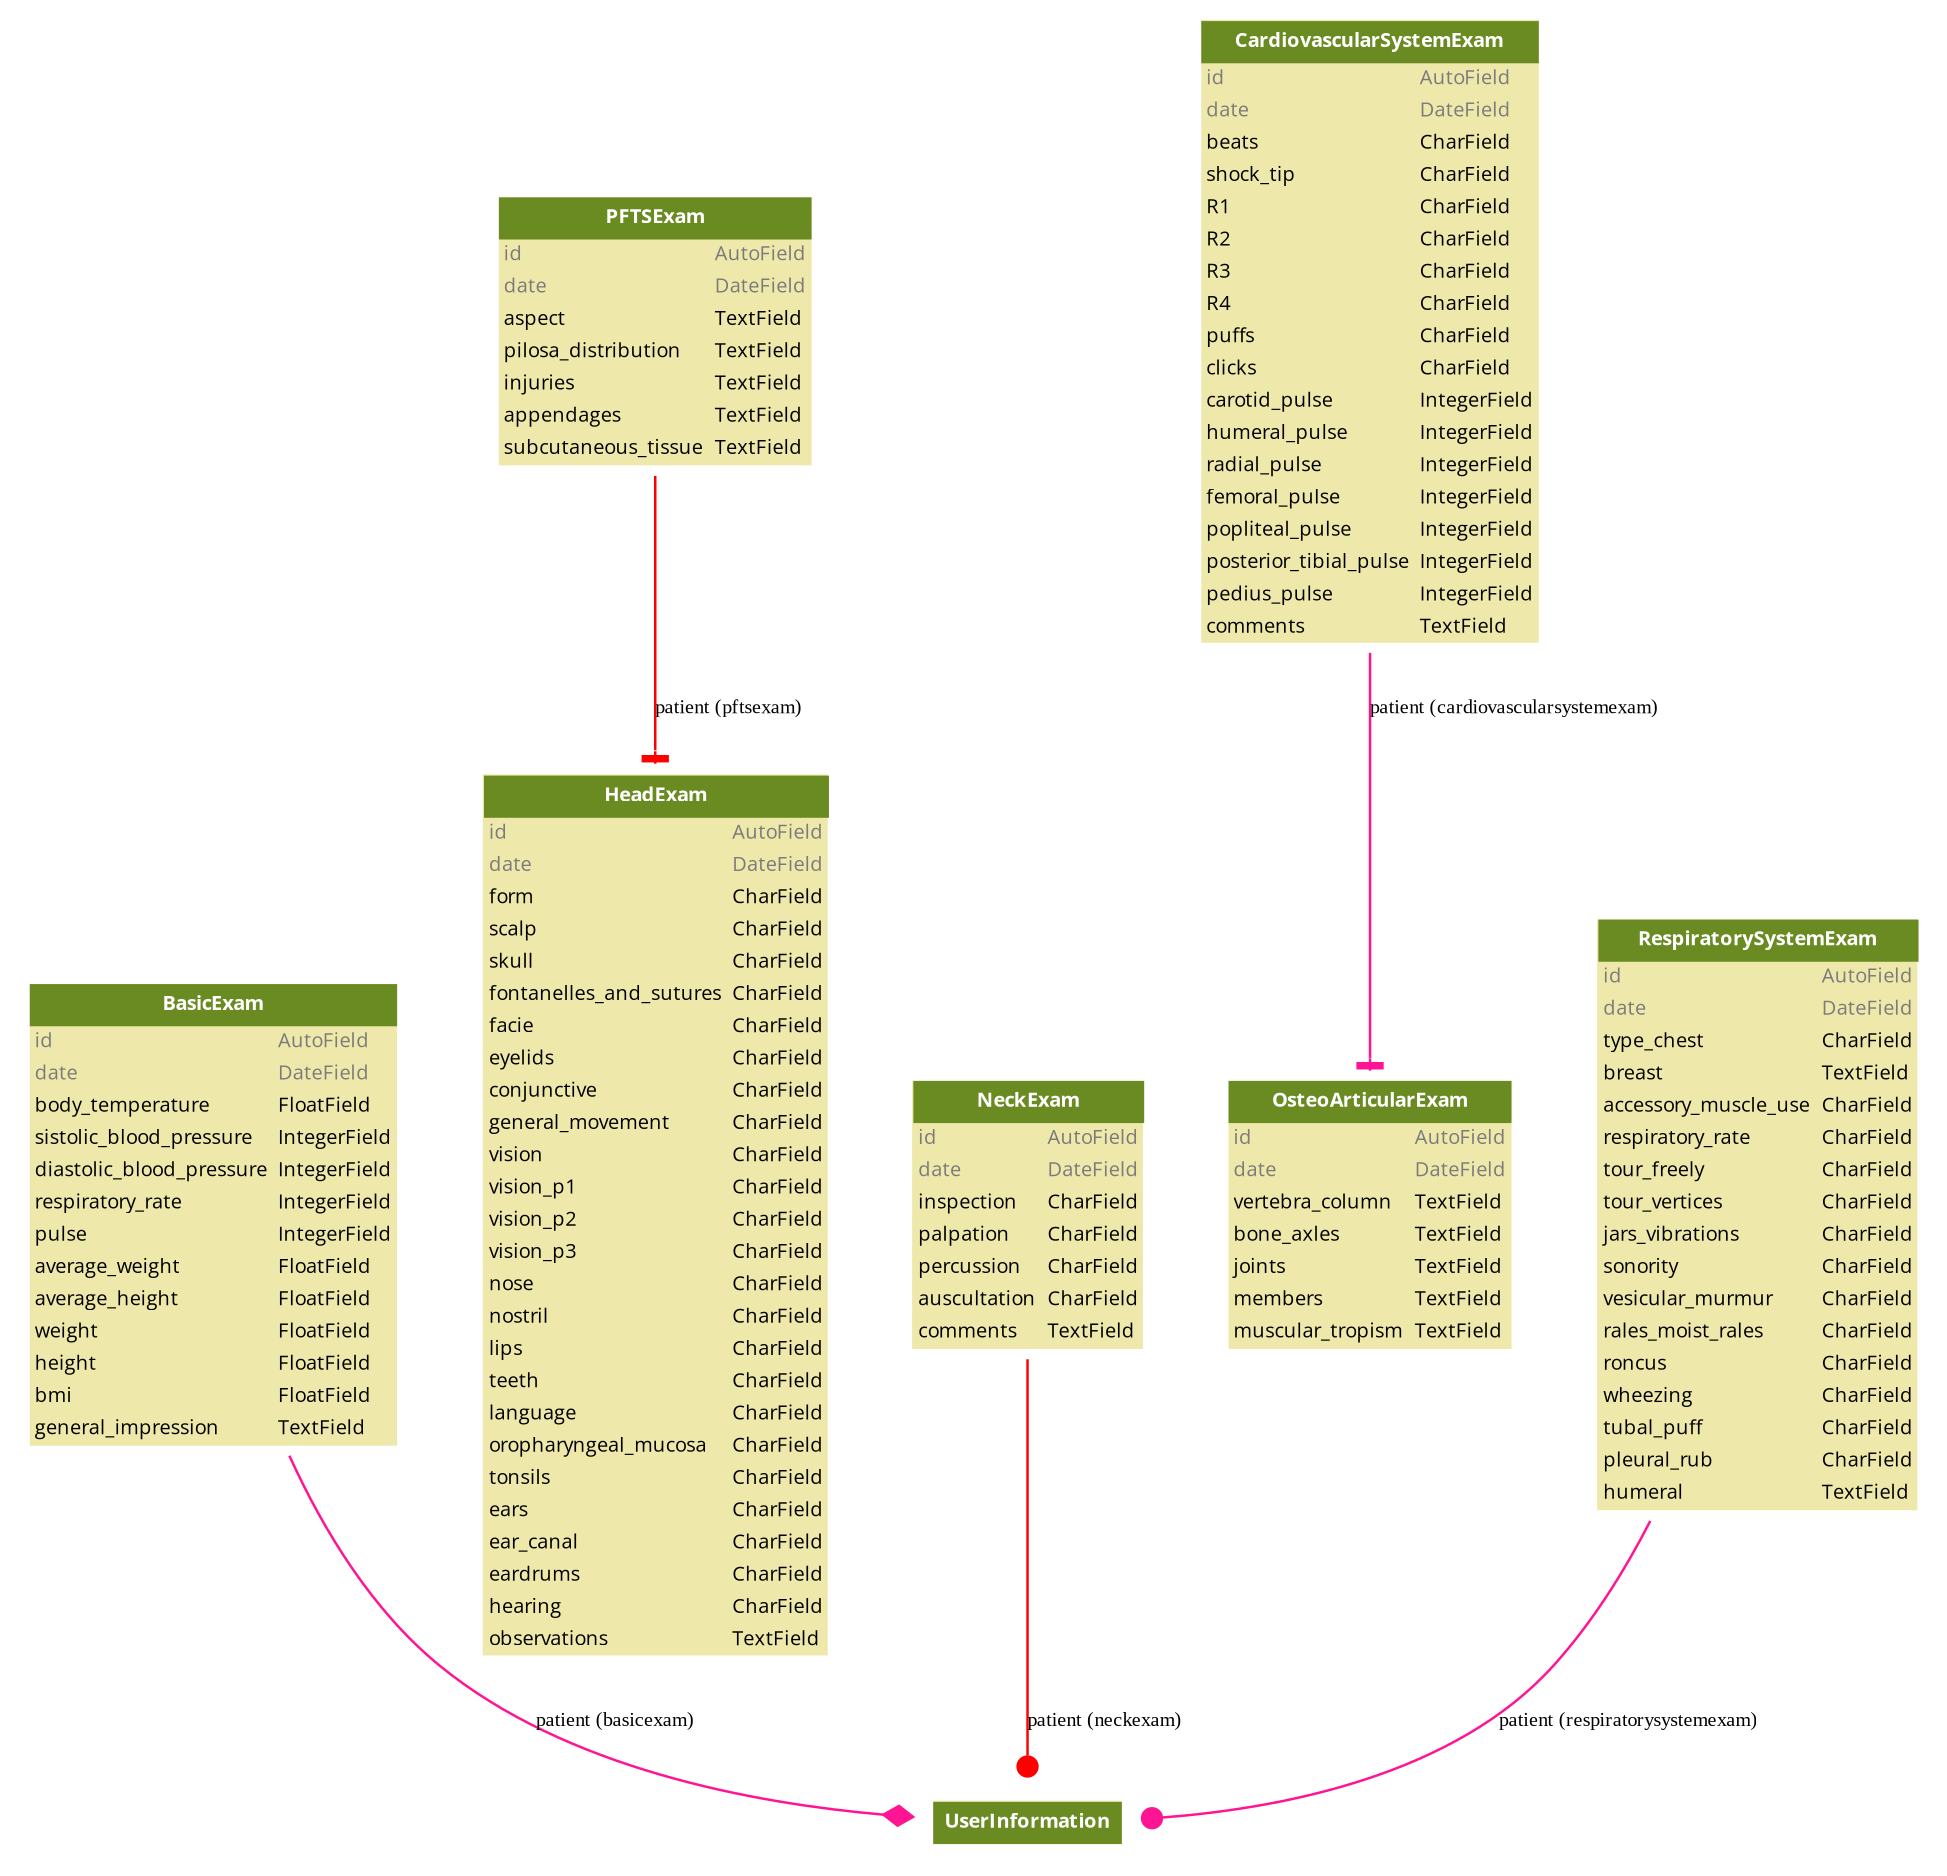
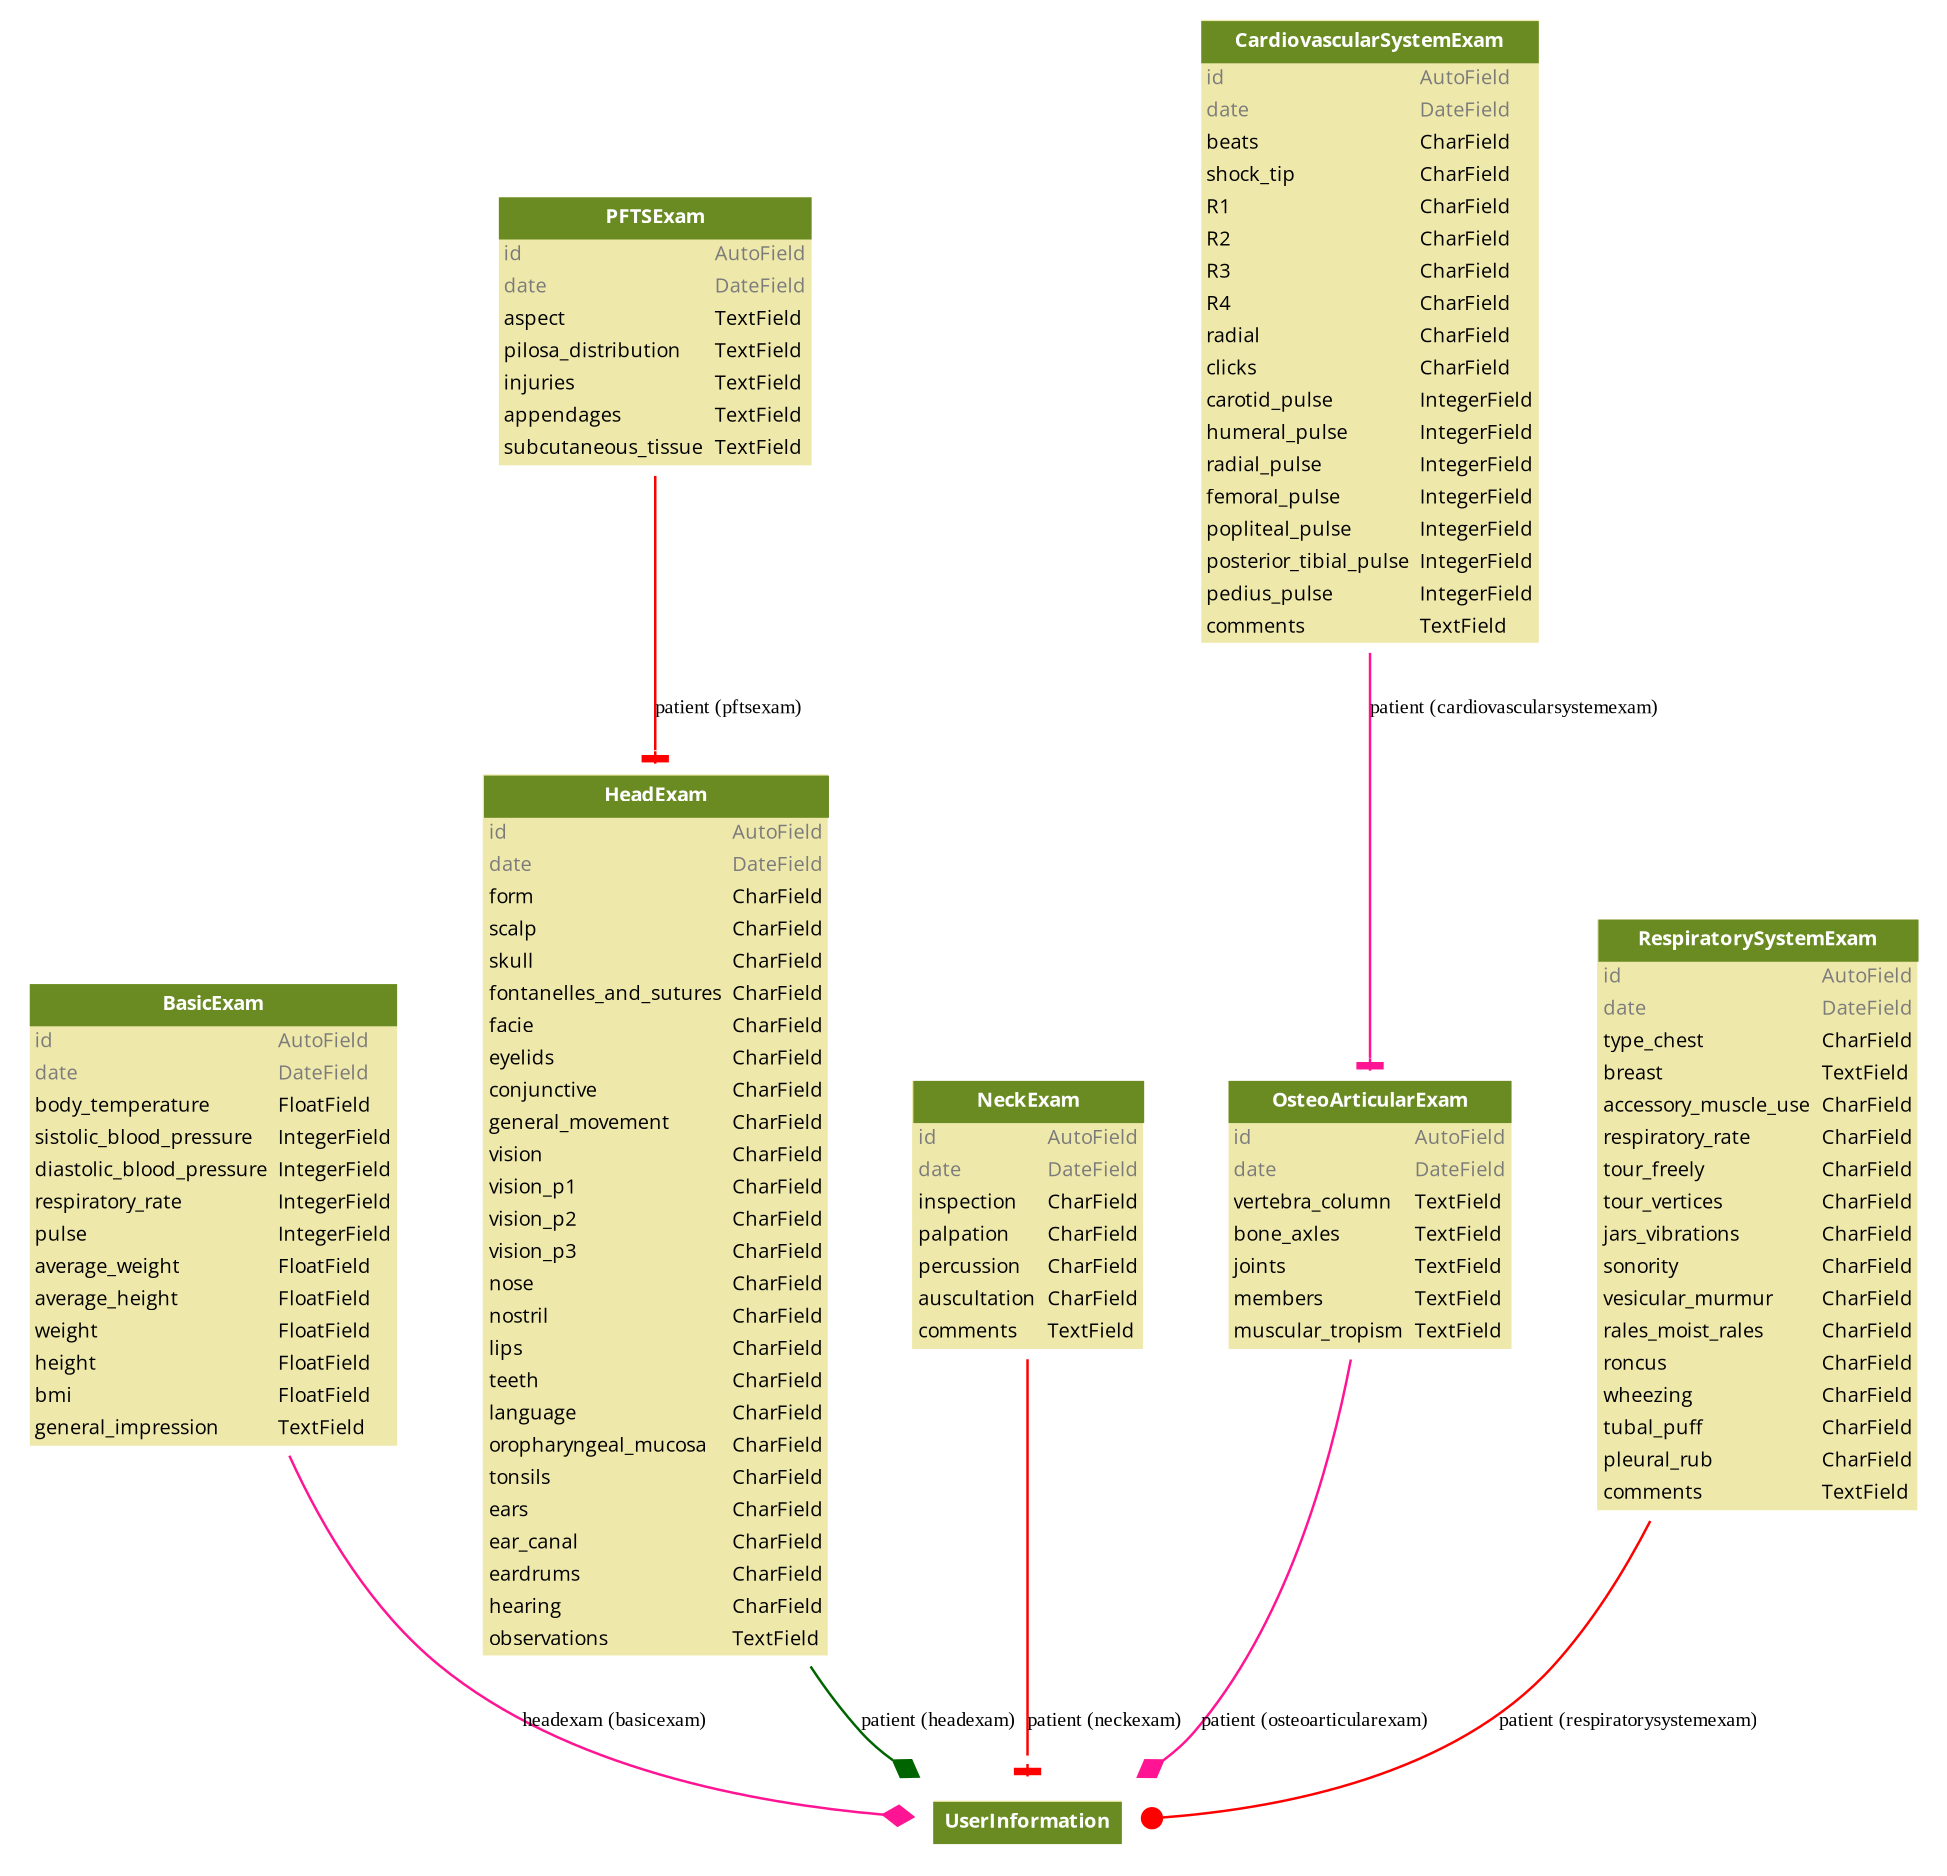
(1231, 336) -> (1234, 336)
(1644, 1493) -> (1653, 1493)
(1028, 1557) -> (1028, 1557)
none -> (1287, 1575)
none -> (848, 1717)
(616, 1721) -> (616, 1721)
(1452, 1742) -> (1452, 1742)
